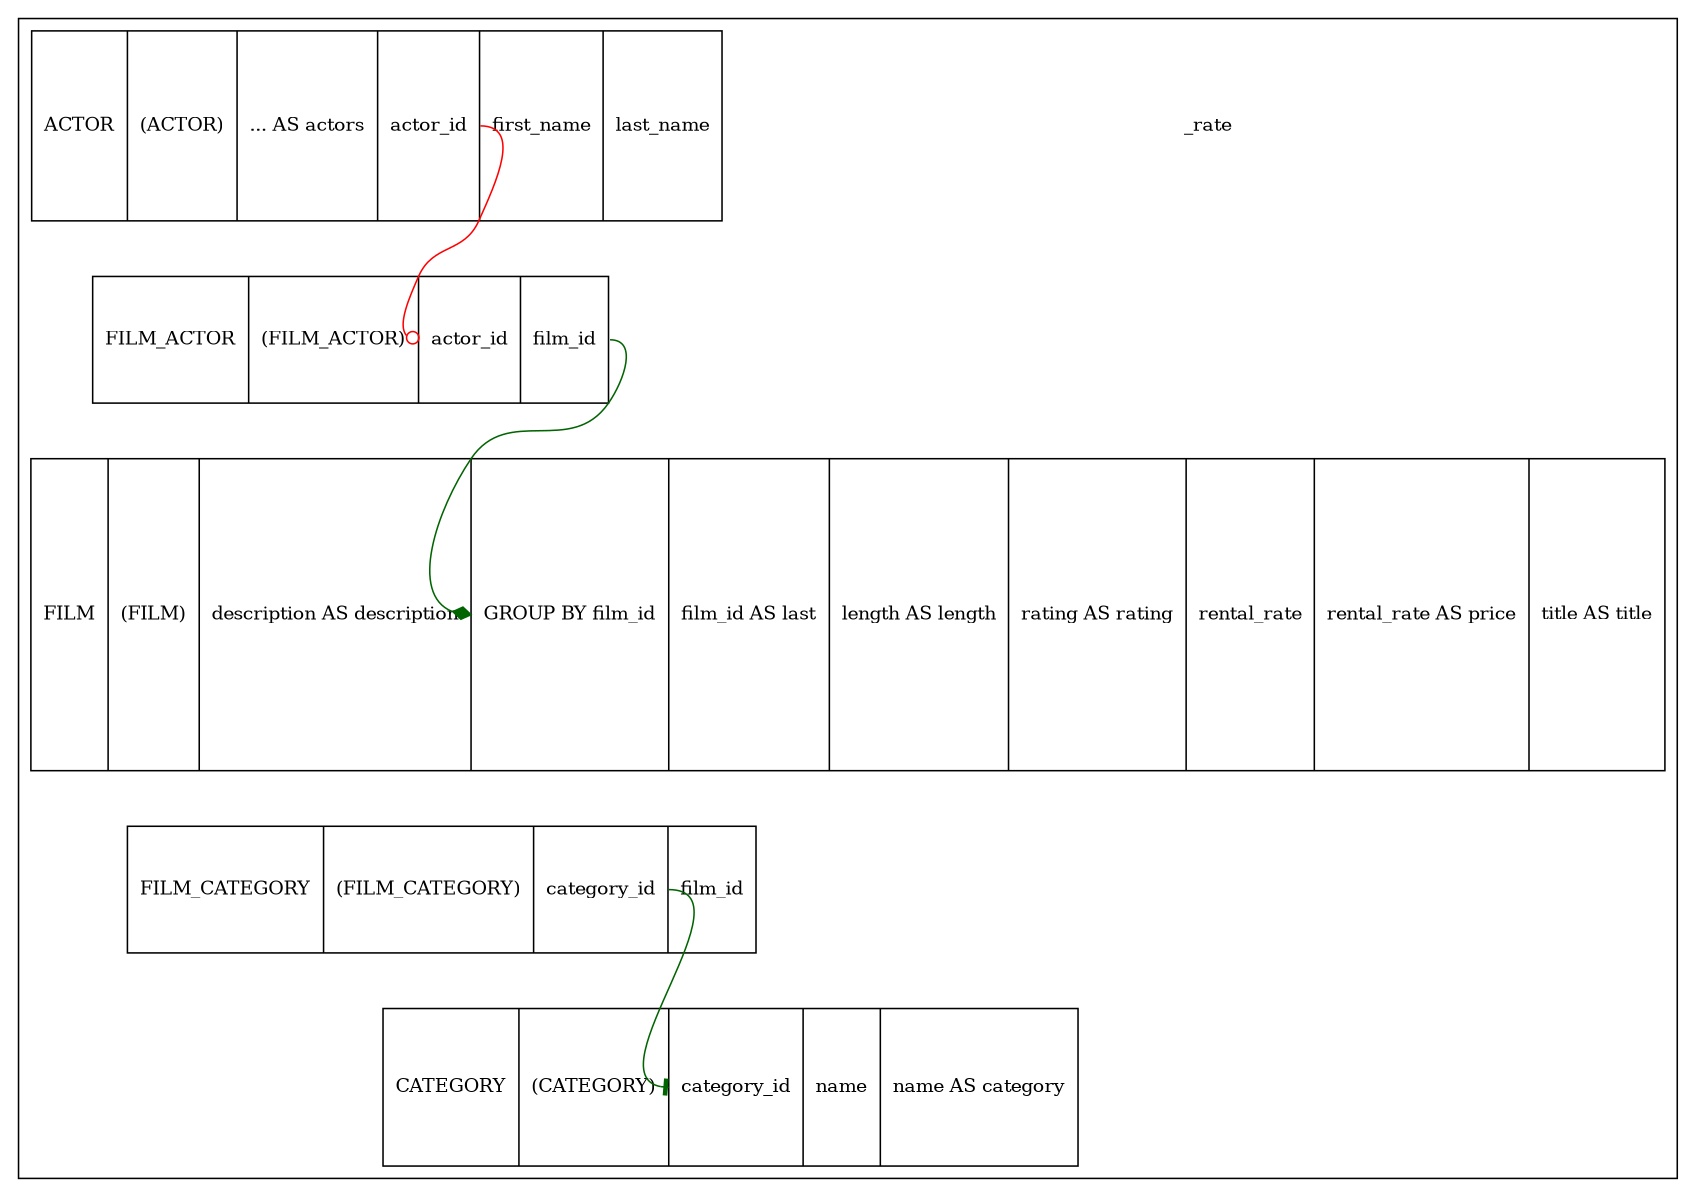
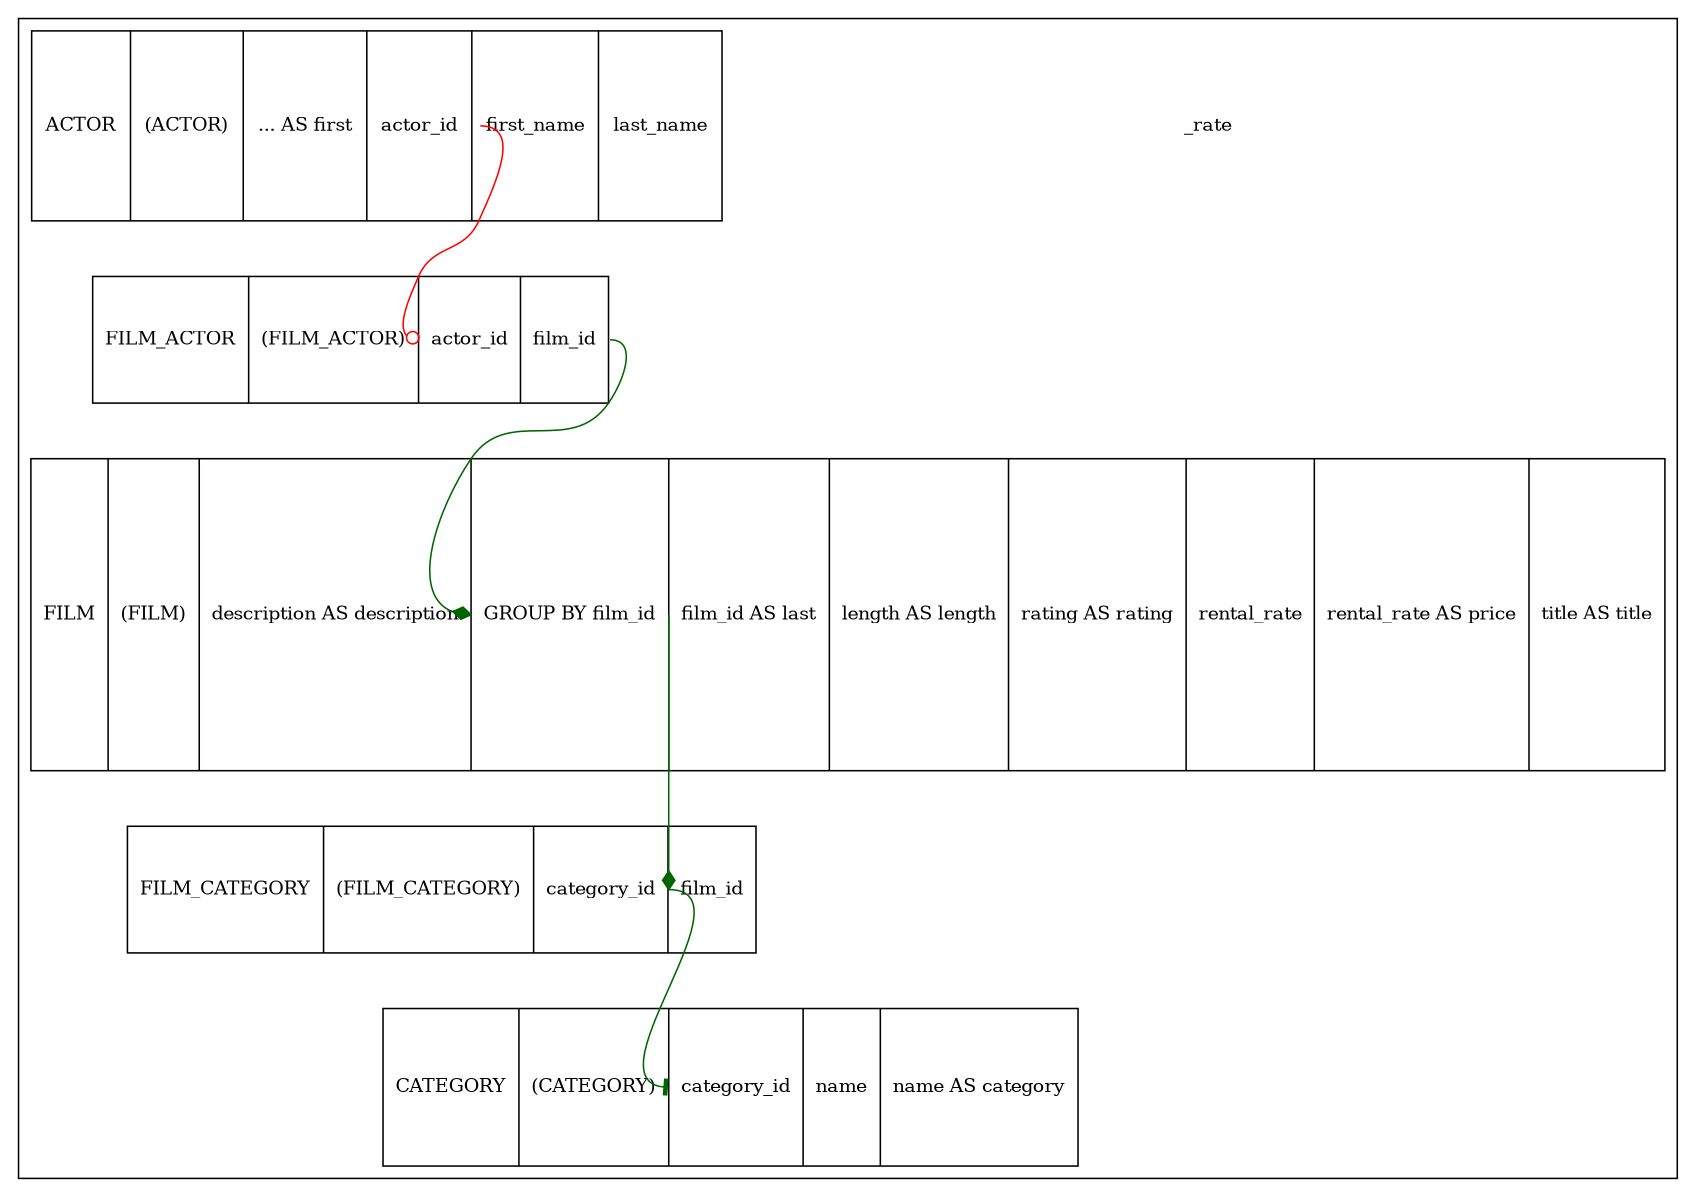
(307, 125) -> (305, 125)
none -> (669, 743)
